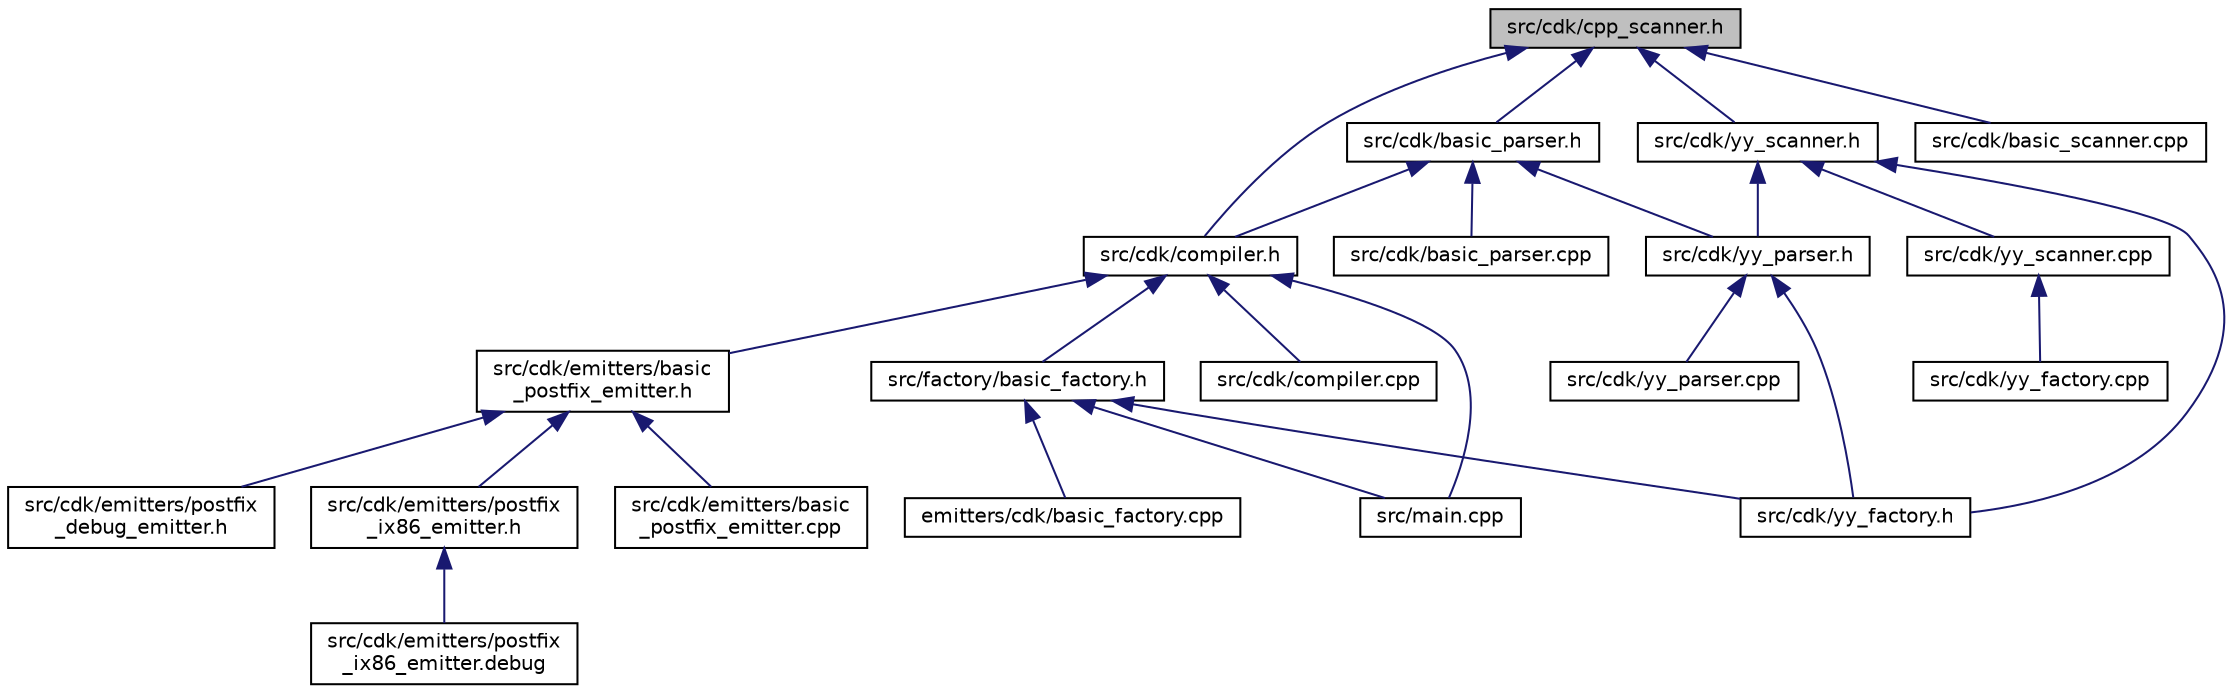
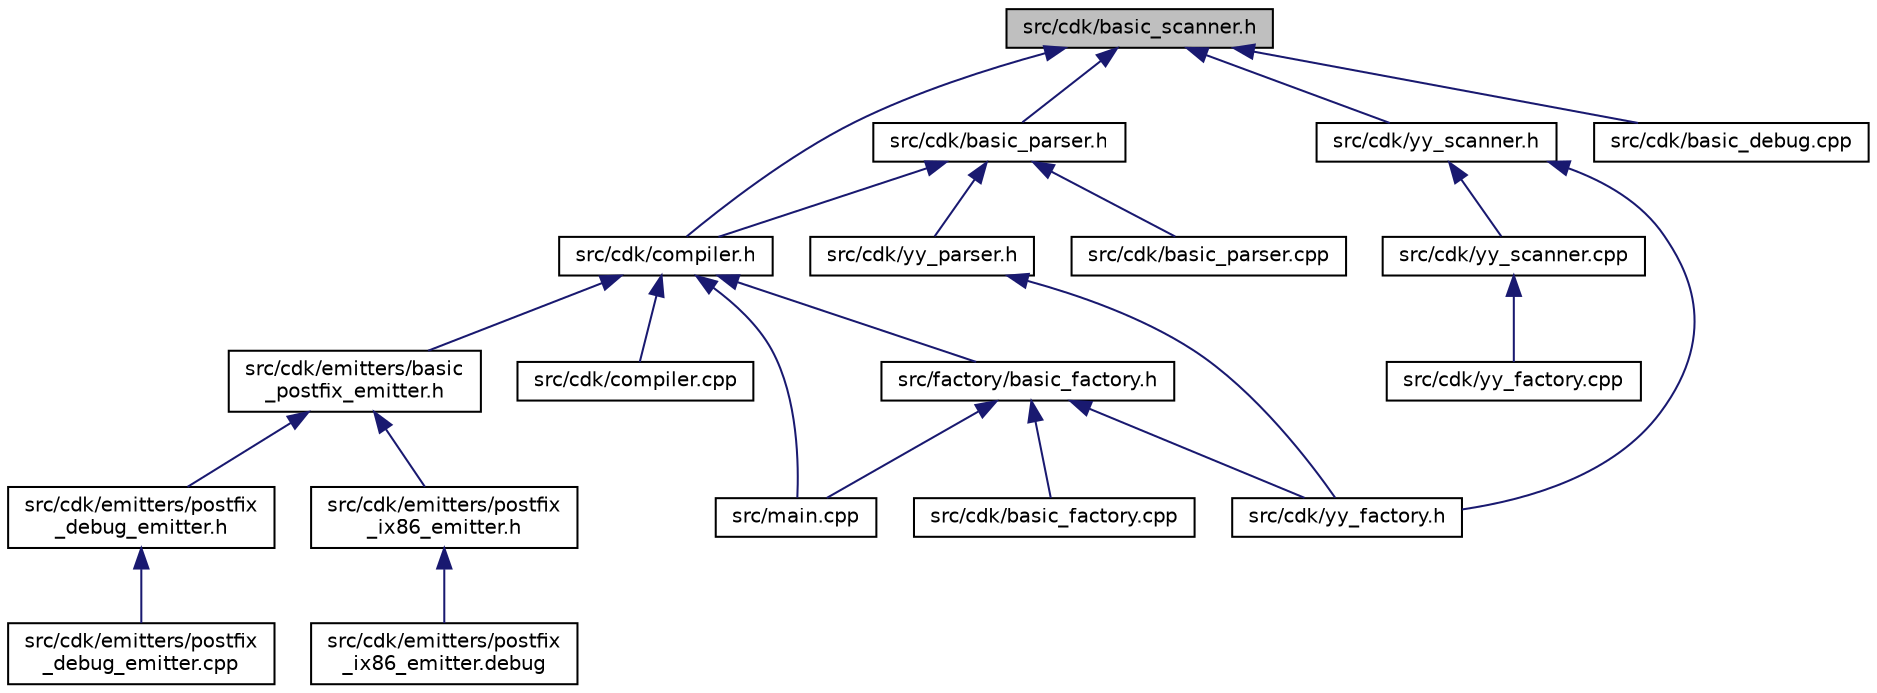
(1615, 28) -> (1140, 28)
(2061, 142) -> (1731, 142)
(1758, 210) -> none
(1674, 381) -> none
(741, 517) -> none
(1073, 517) -> (1054, 517)
none -> (141, 654)
